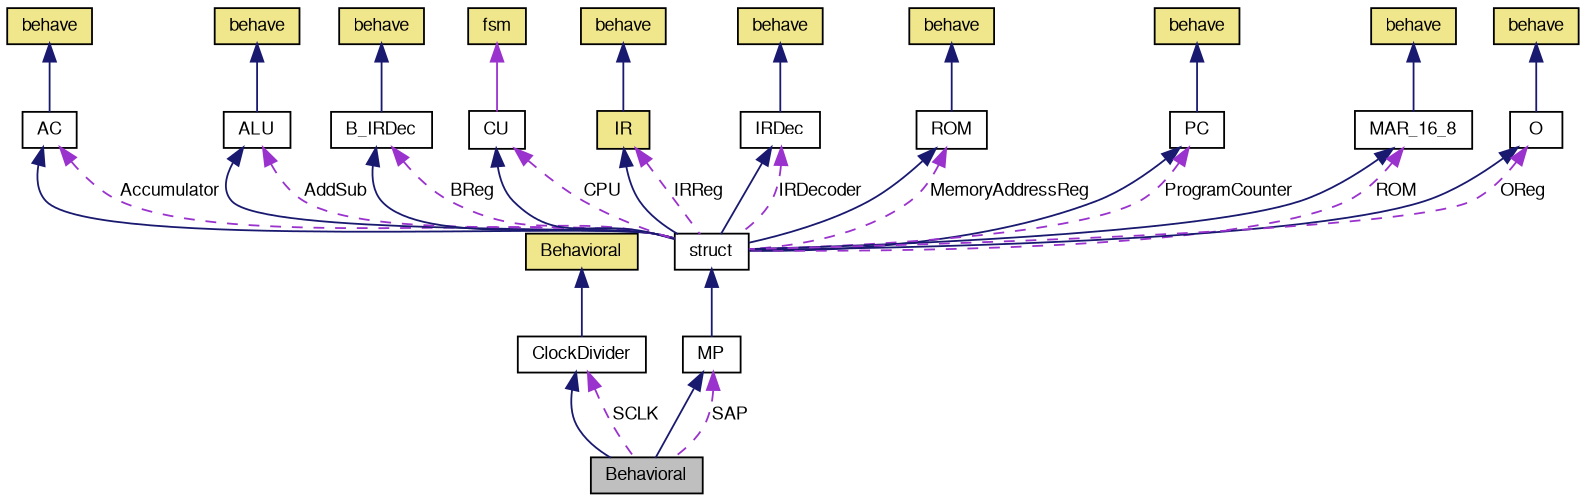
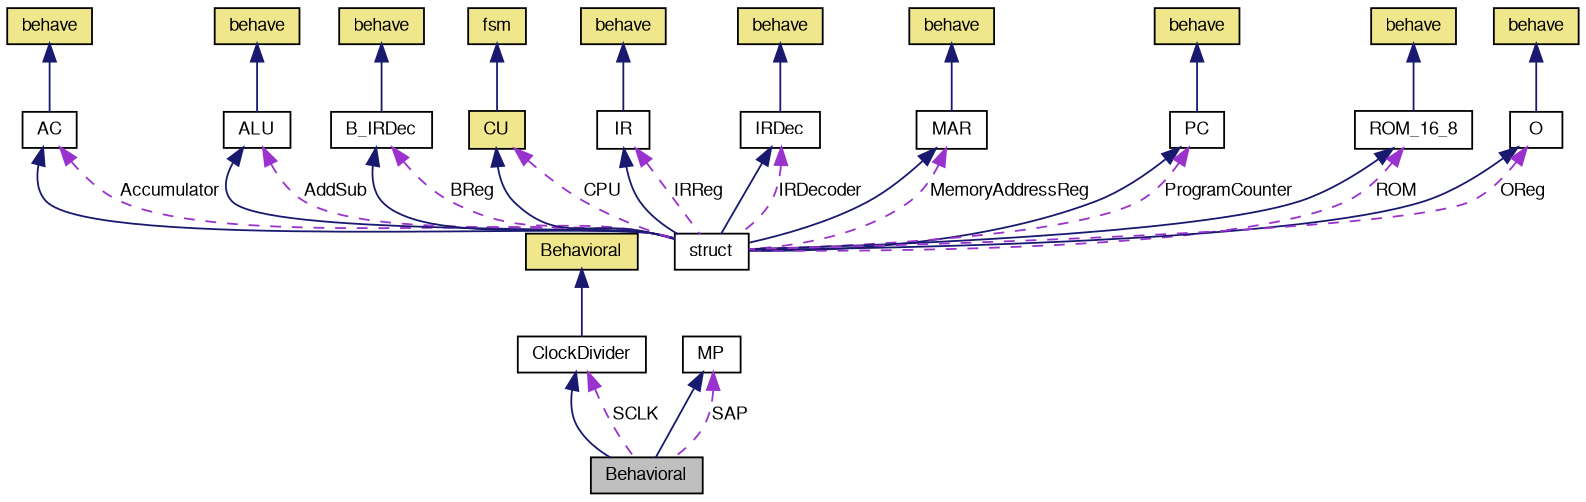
(497, 87) -> (497, 87)
(497, 130) -> (497, 130)
(623, 130) -> (623, 130)
(952, 130) -> (952, 130)
(1414, 130) -> (1414, 130)
(712, 312) -> none
